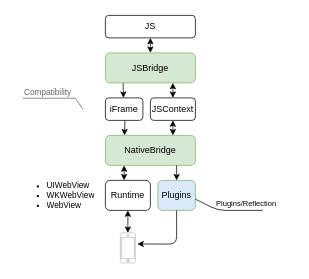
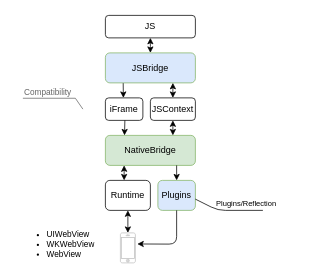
(150, 68) -> (150, 68)
(60, 195) -> (60, 244)
